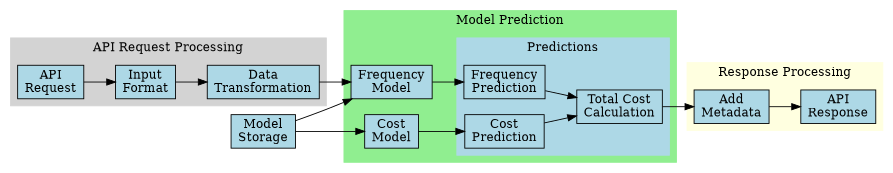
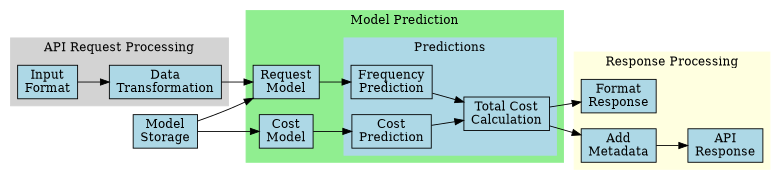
(51, 82) -> none
(392, 82) -> (286, 82)
none -> (619, 96)
